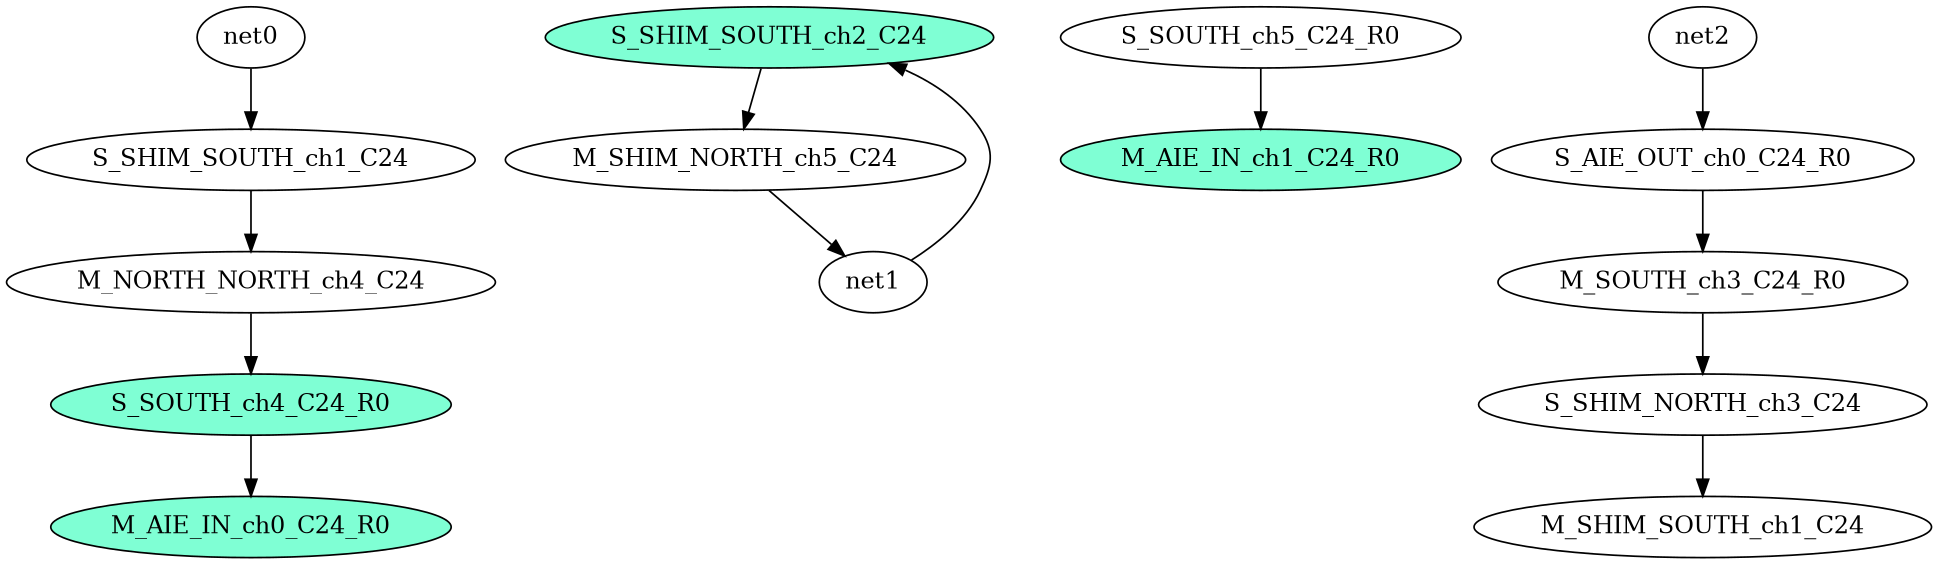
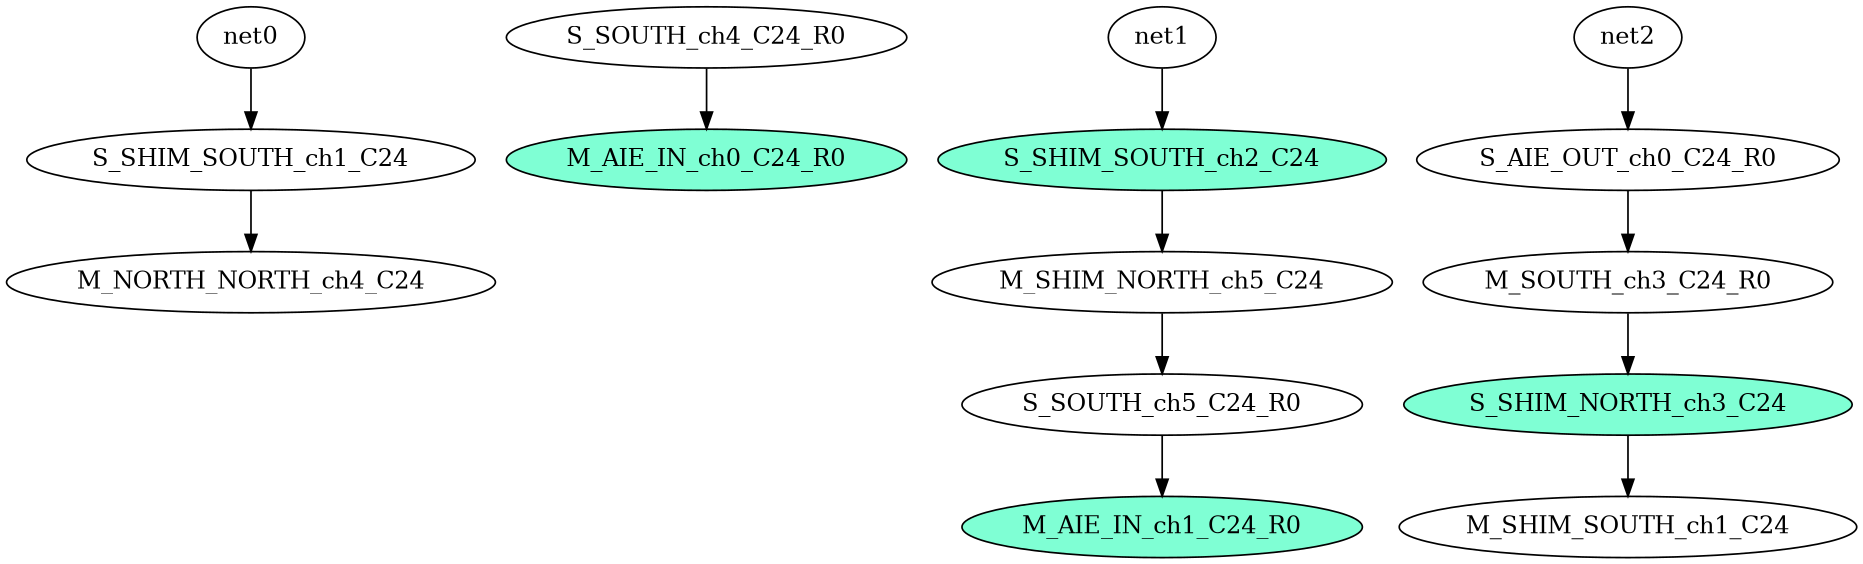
(800, 217) -> (1162, 335)
(251, 335) -> none
(251, 405) -> (707, 37)
(1703, 405) -> (1628, 405)
